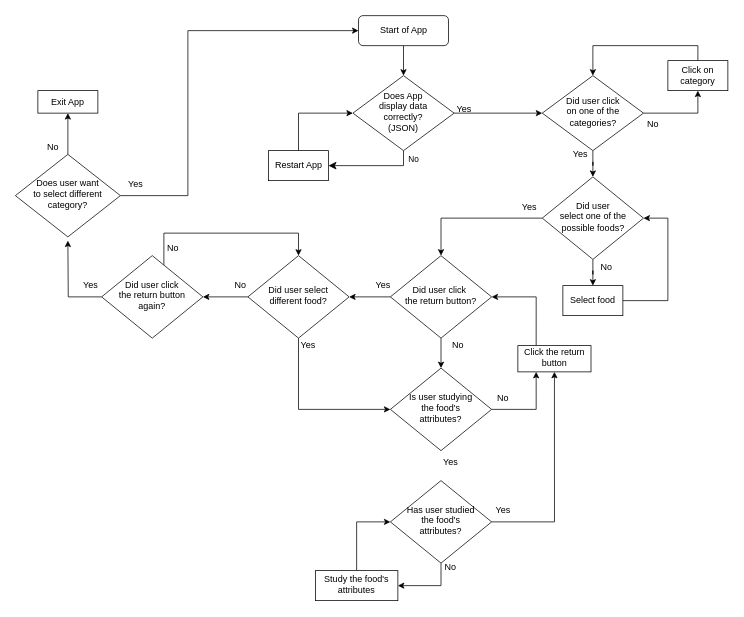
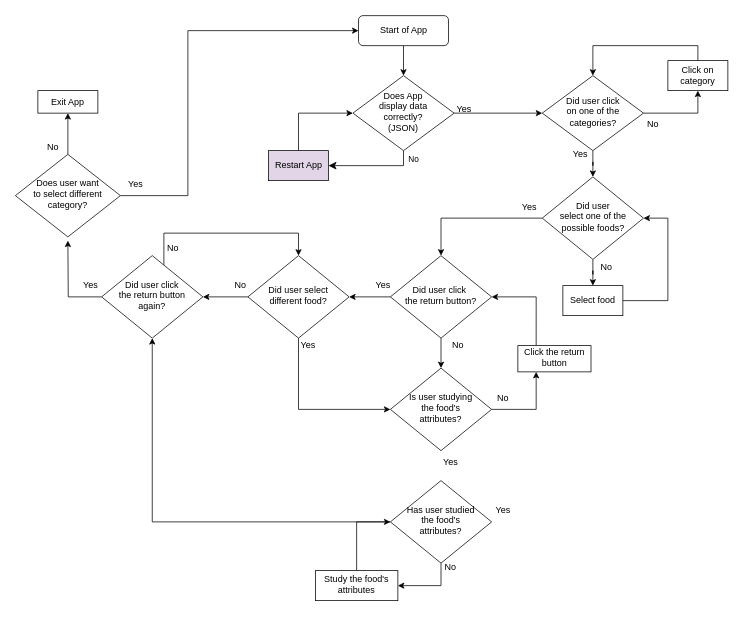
(299, 165) -> (299, 165)
(554, 451) -> (152, 433)
